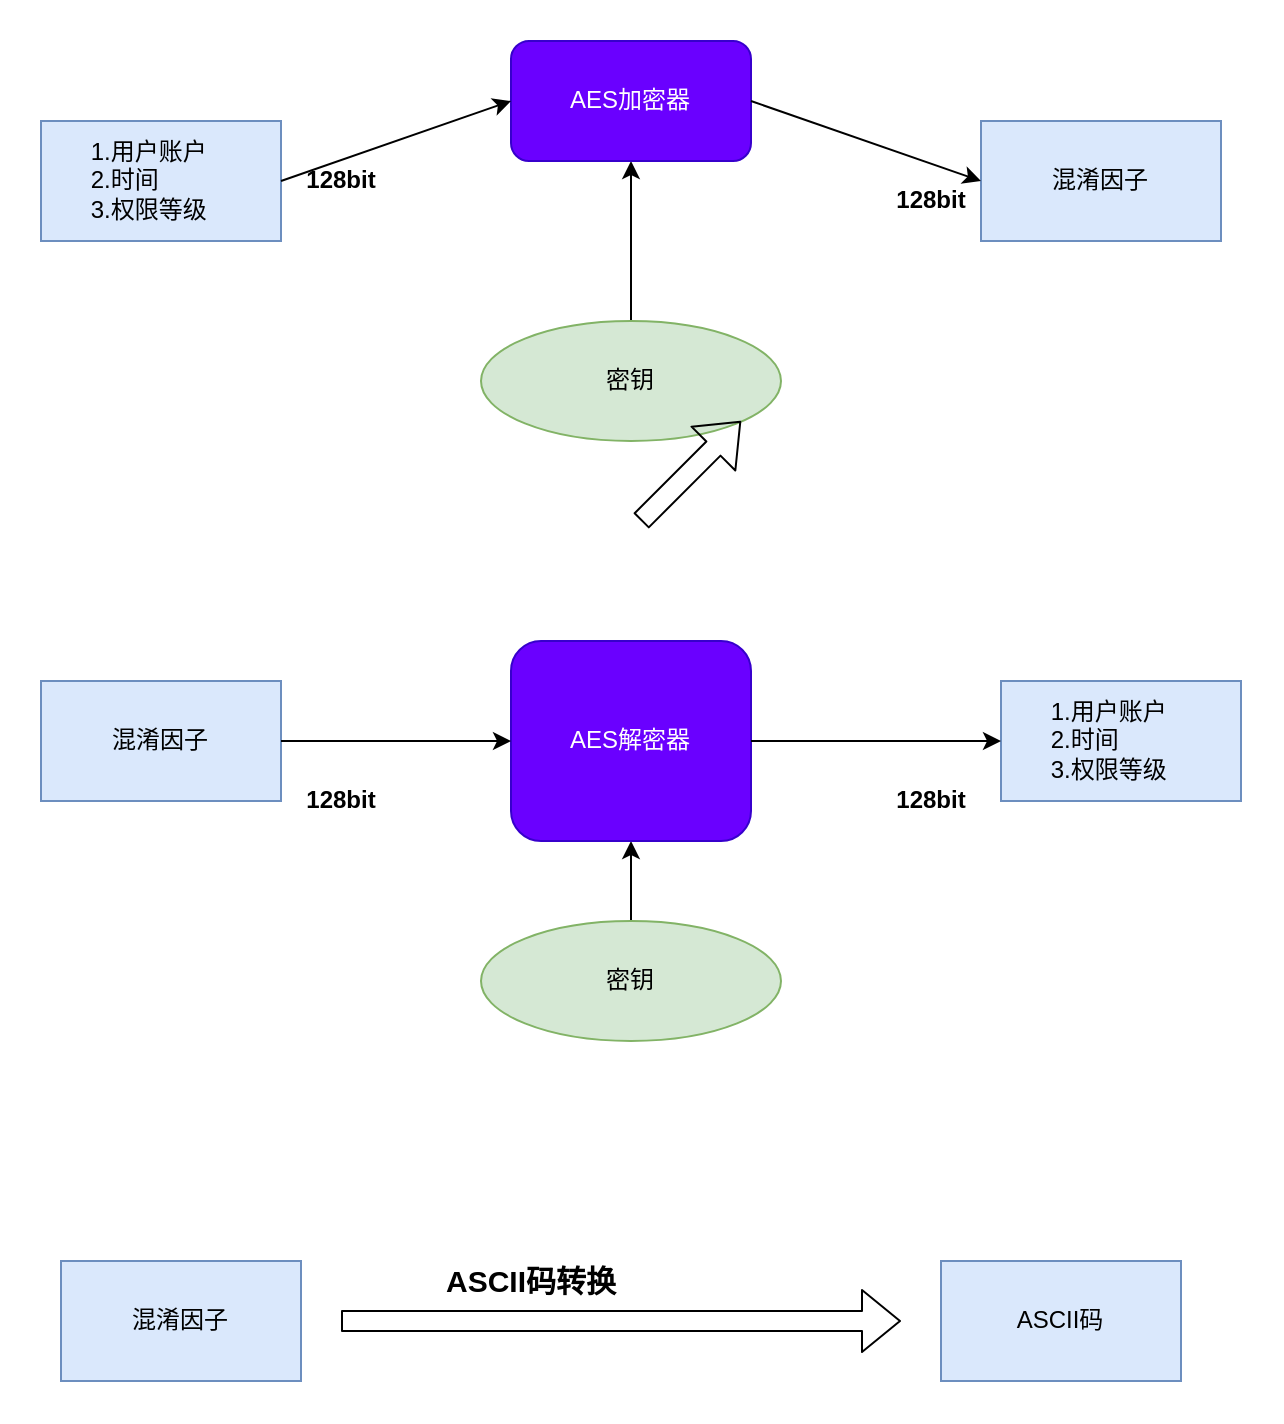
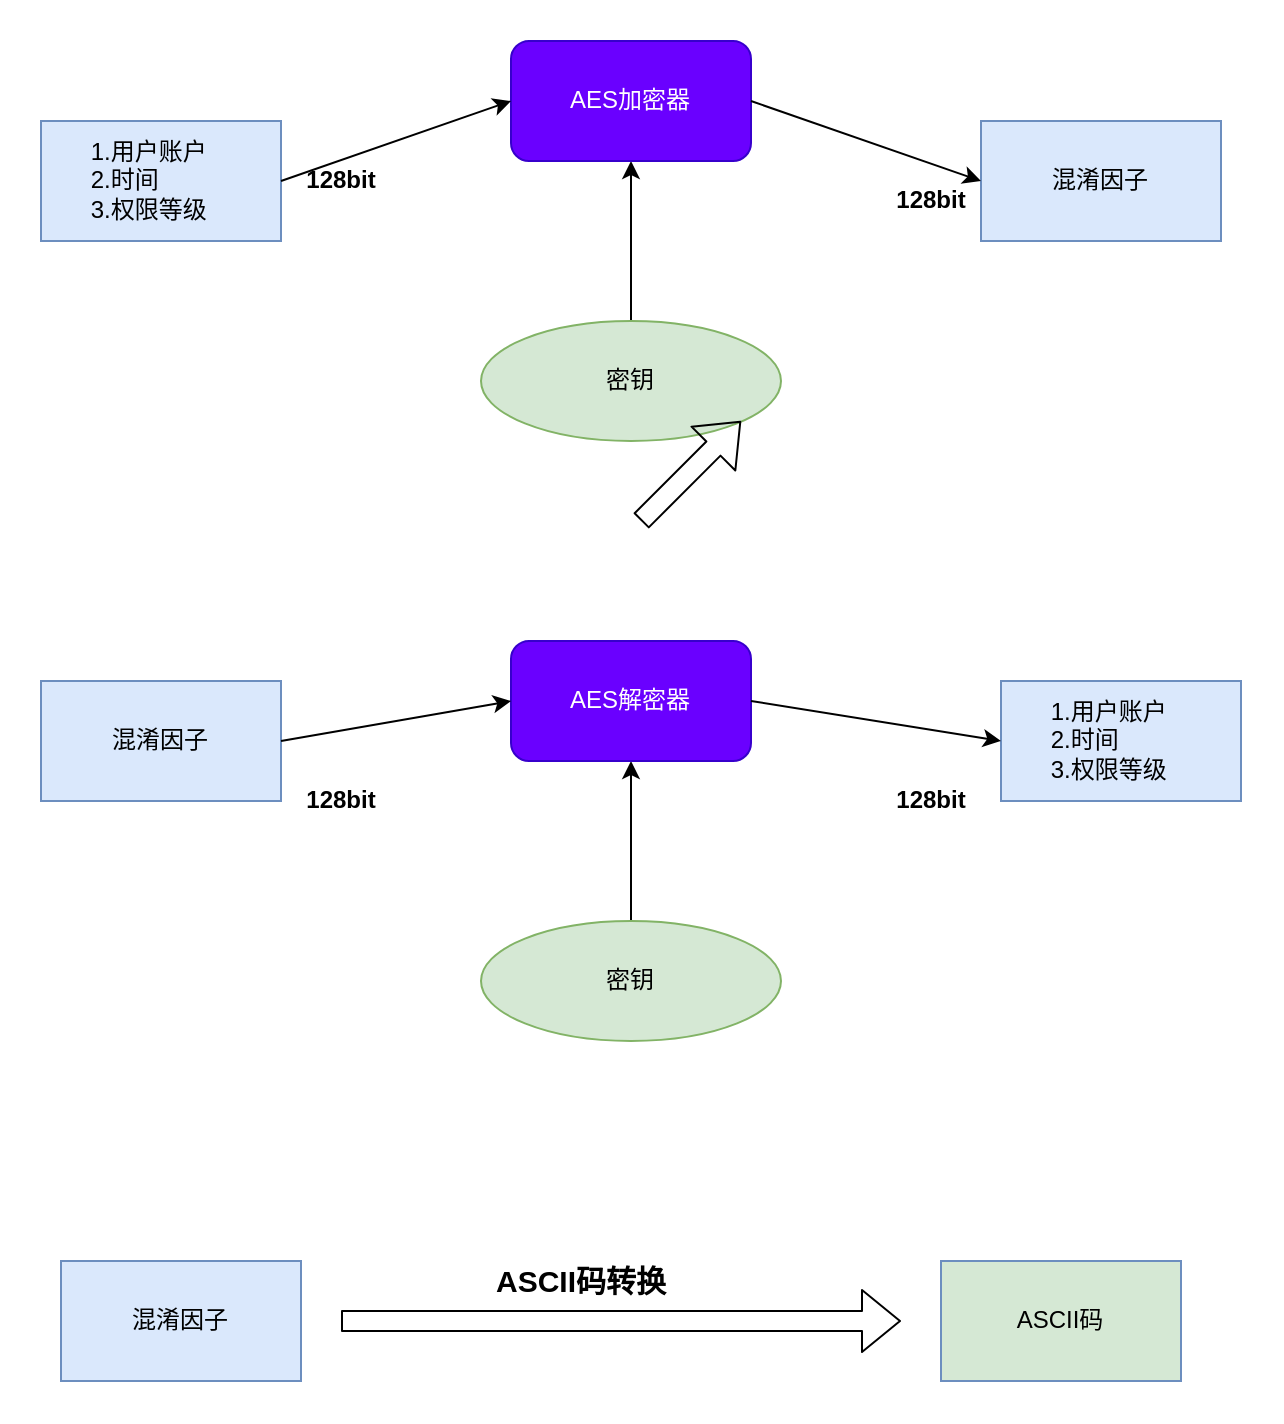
(631, 741) -> (631, 701)
(531, 1281) -> (581, 1281)
(1061, 1321) -> (1061, 1321)
